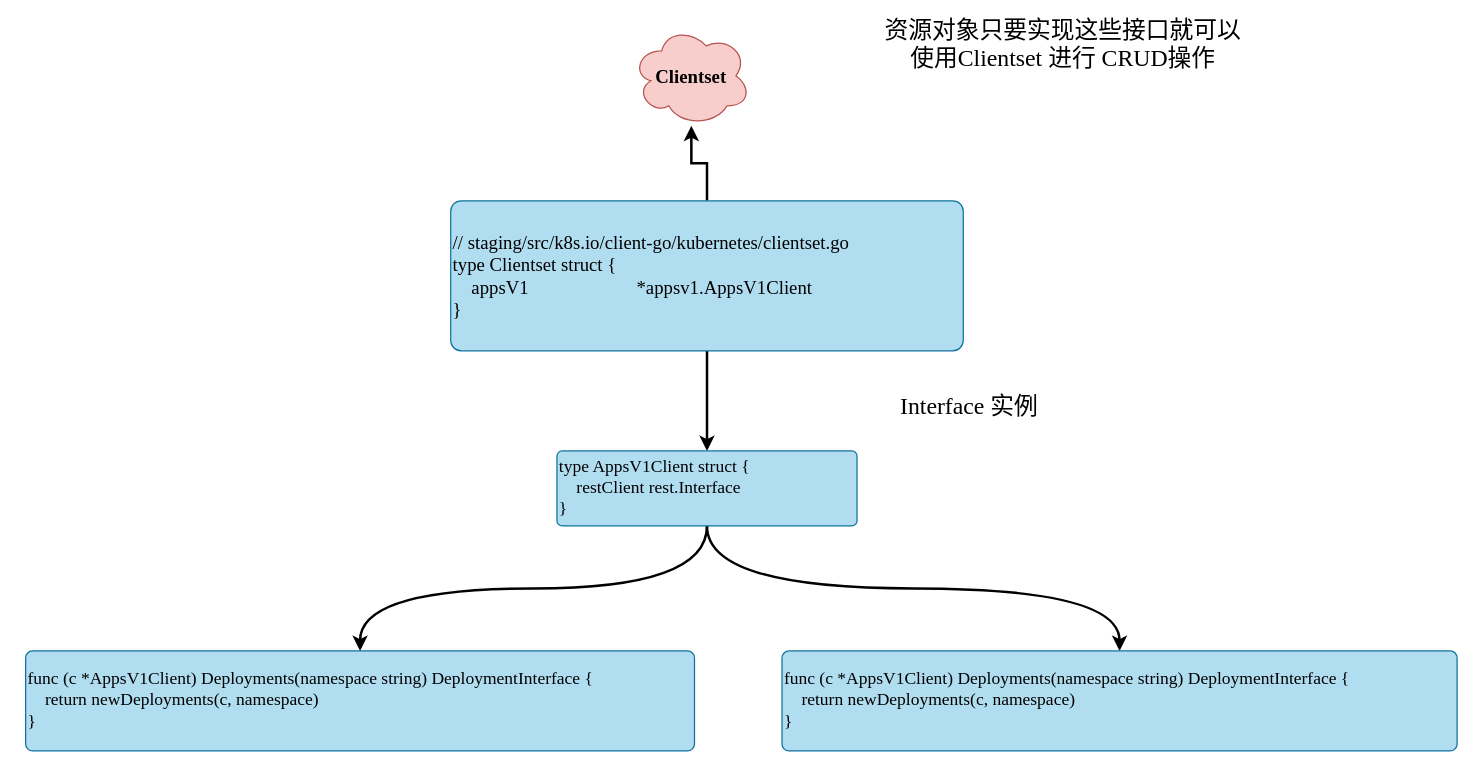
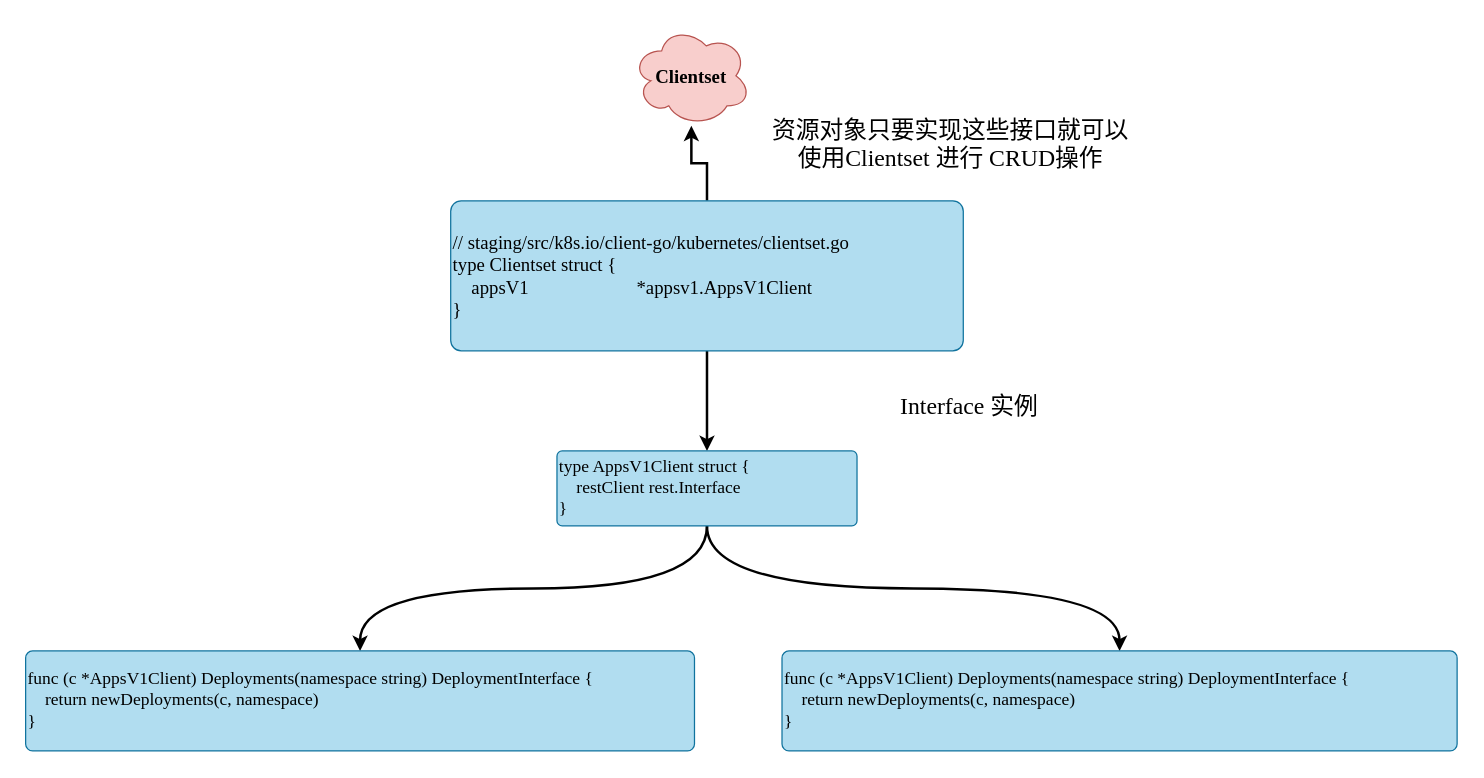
(1063, 44) -> (951, 144)
